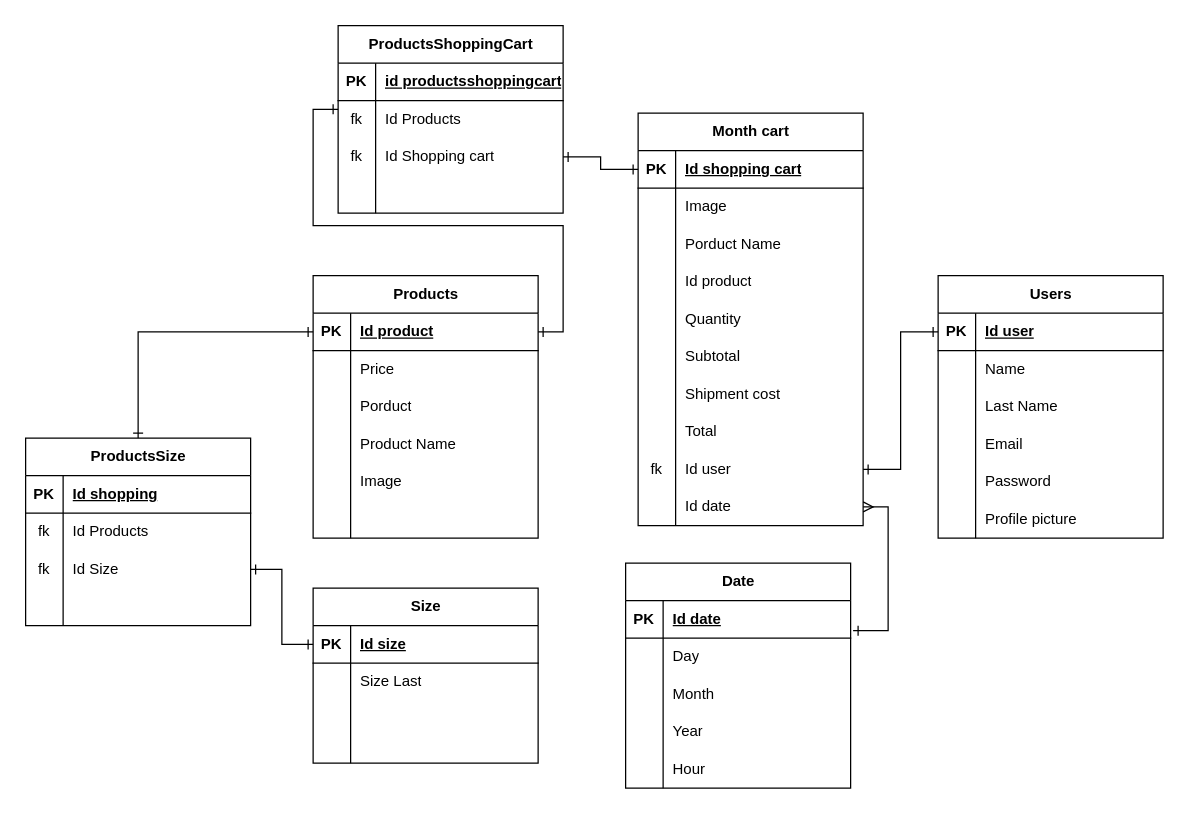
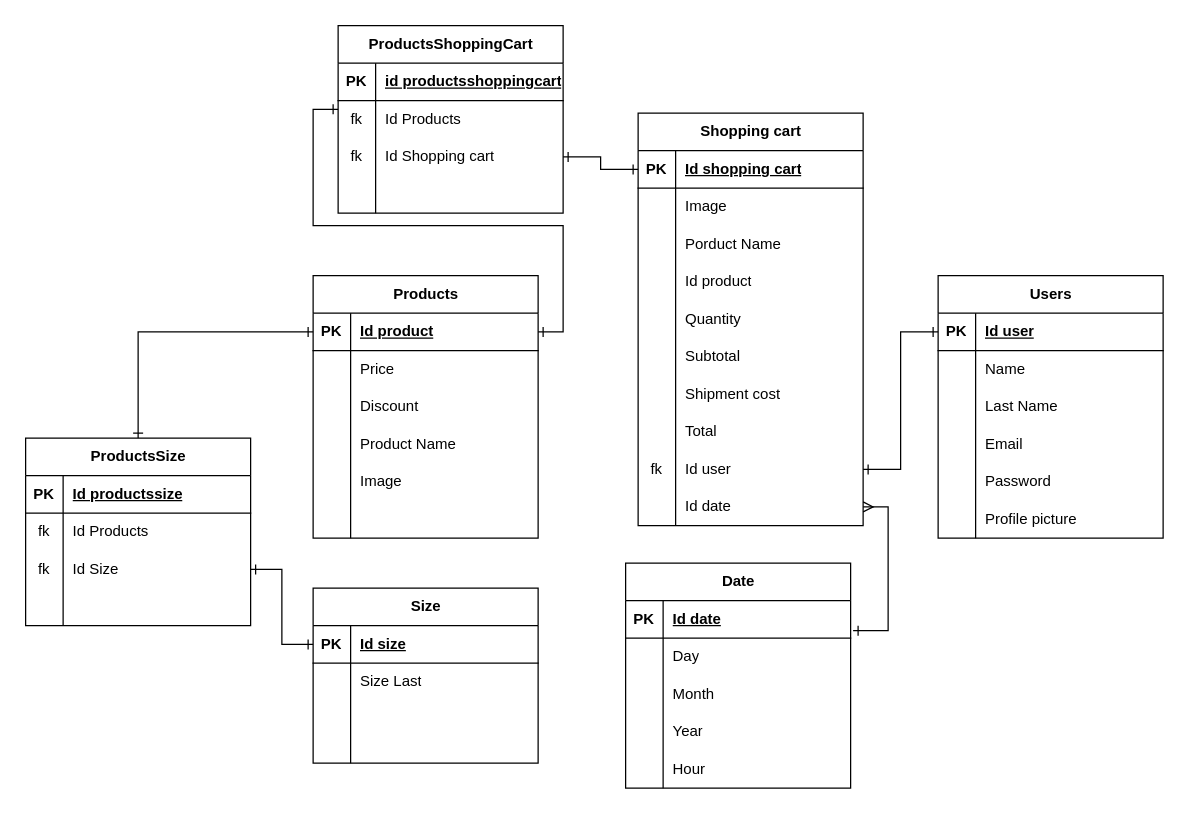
(751, 132) -> (751, 132)
(390, 407) -> (392, 407)
(115, 494) -> (132, 494)
